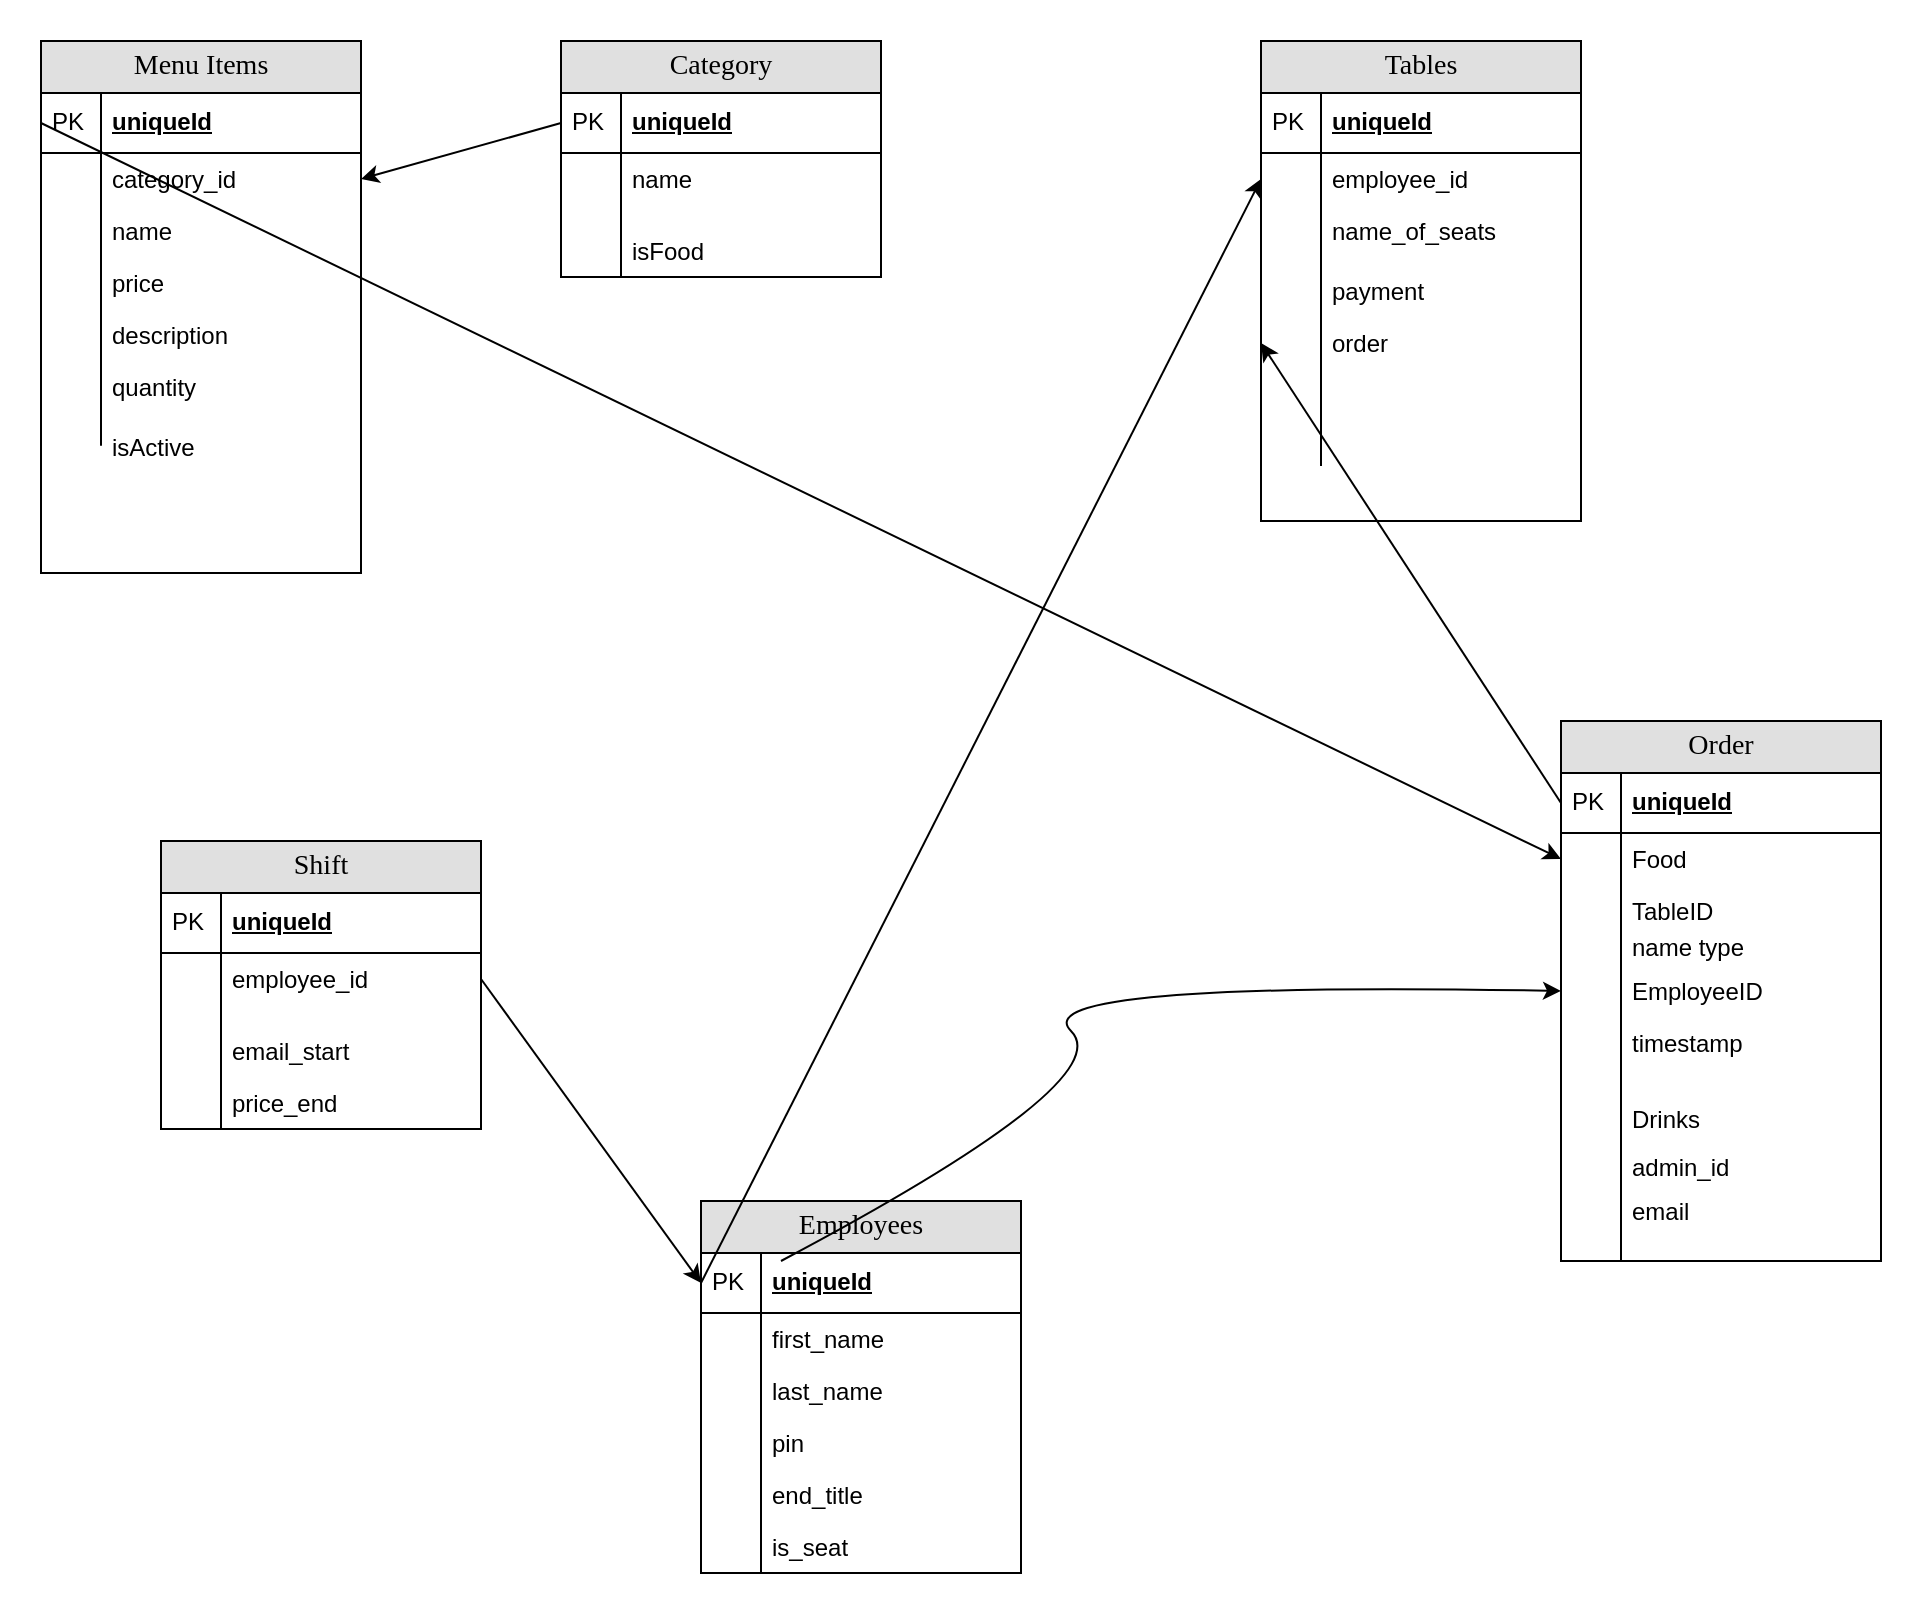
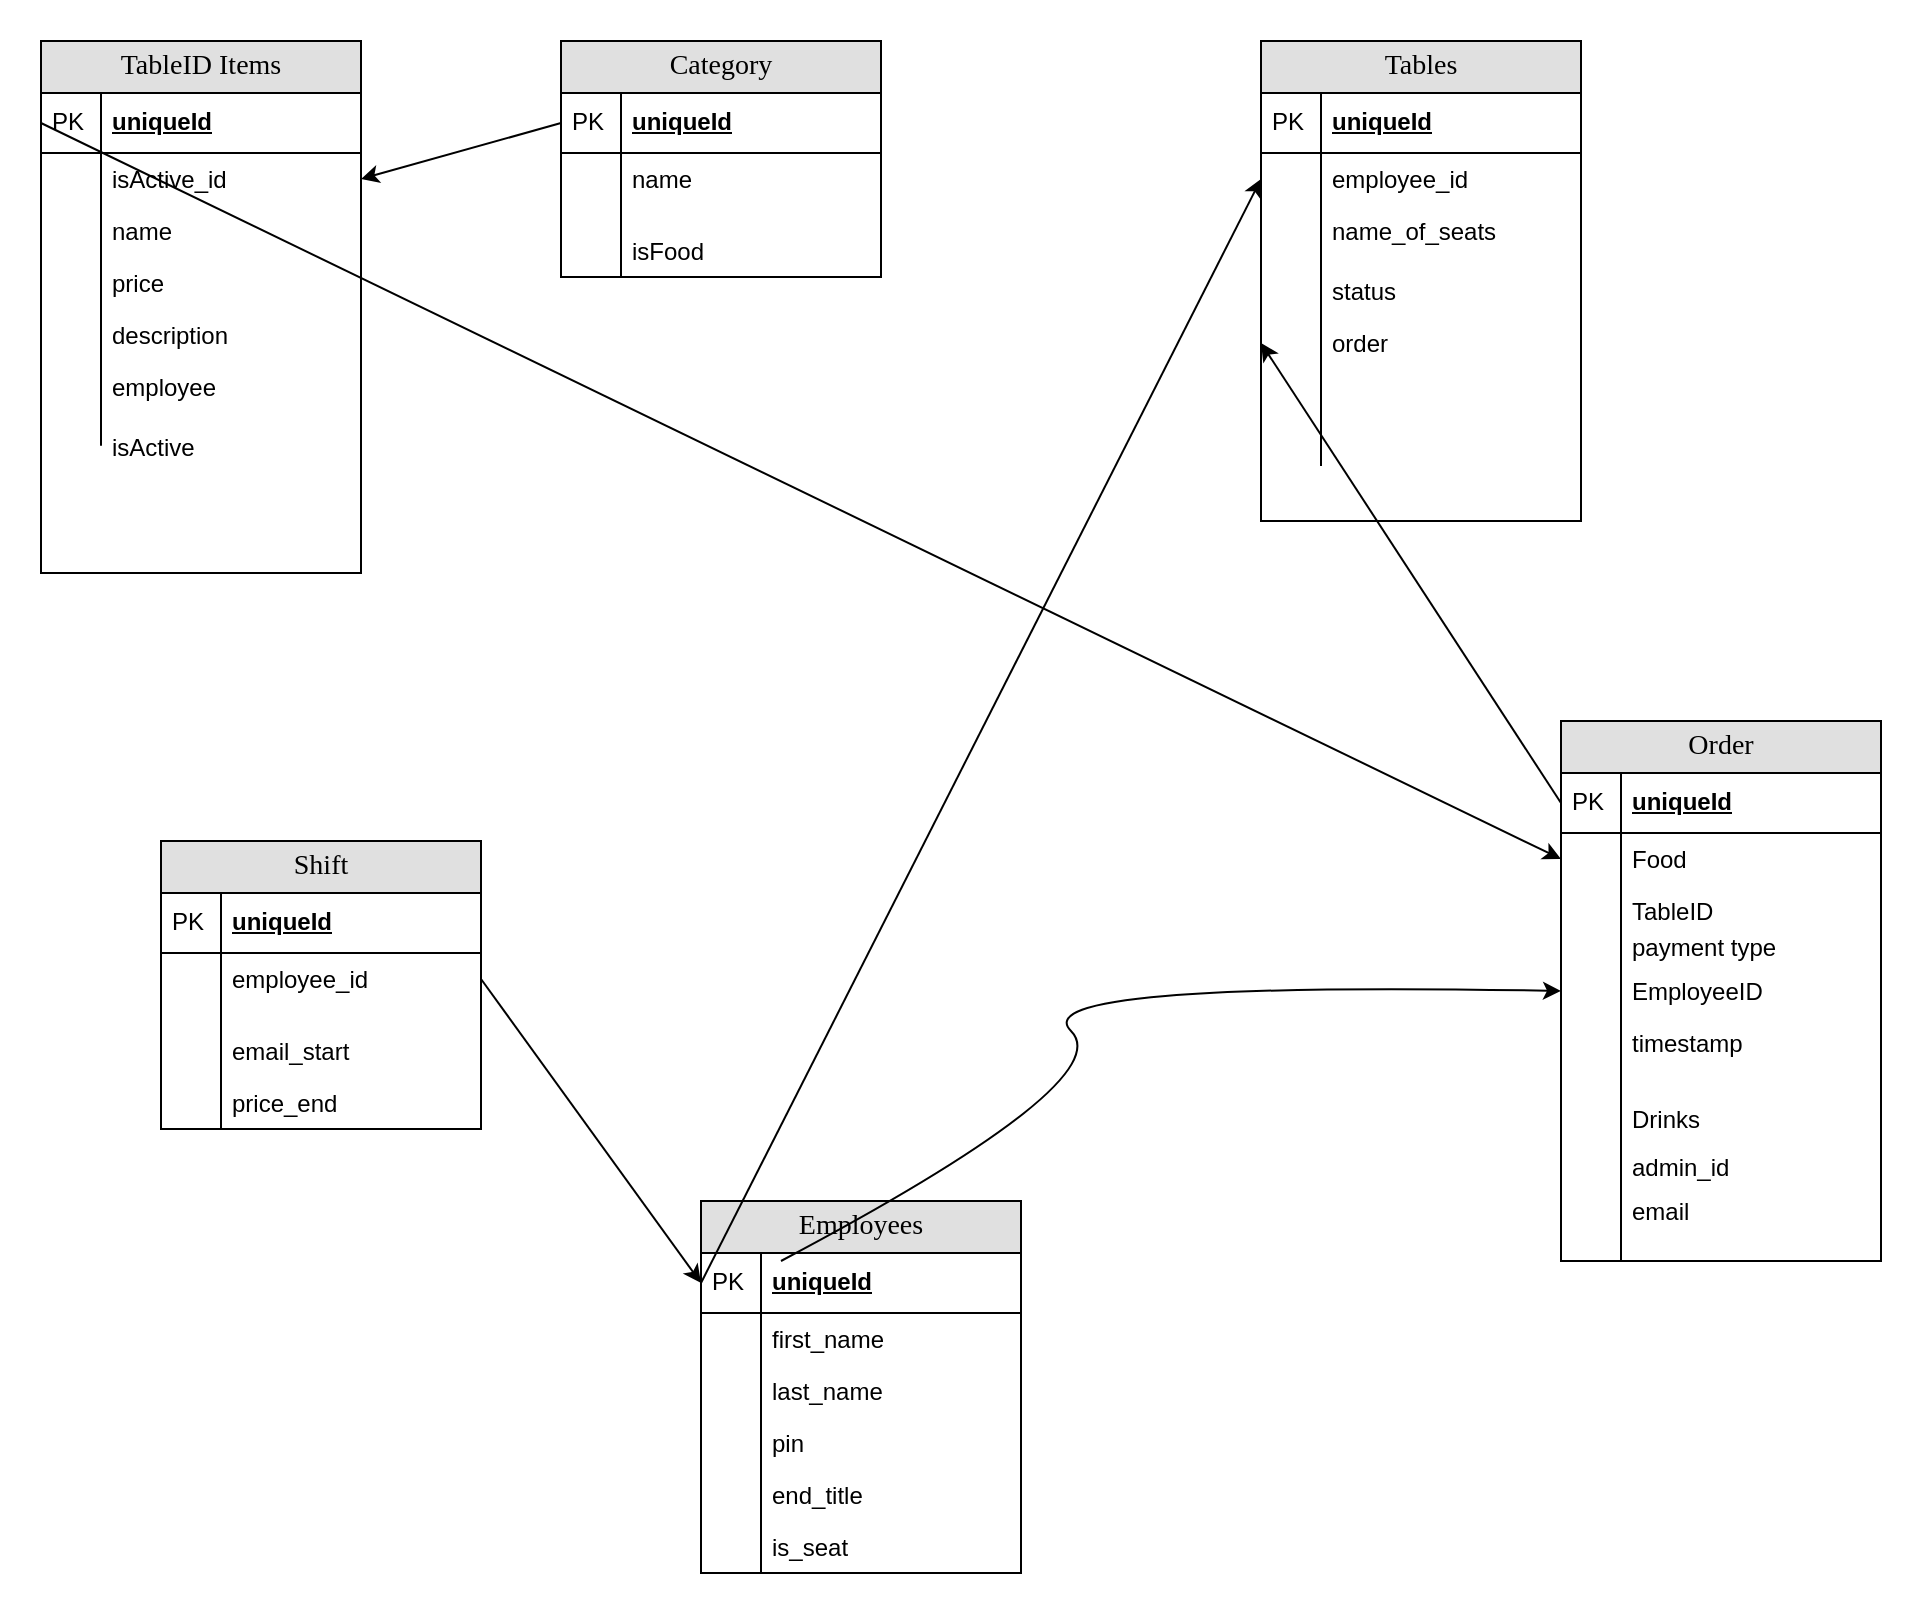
(202, 67) -> (202, 67)
(184, 181) -> (178, 181)
(1380, 293) -> (1373, 293)
(164, 389) -> (164, 389)
(1690, 949) -> (1711, 949)
